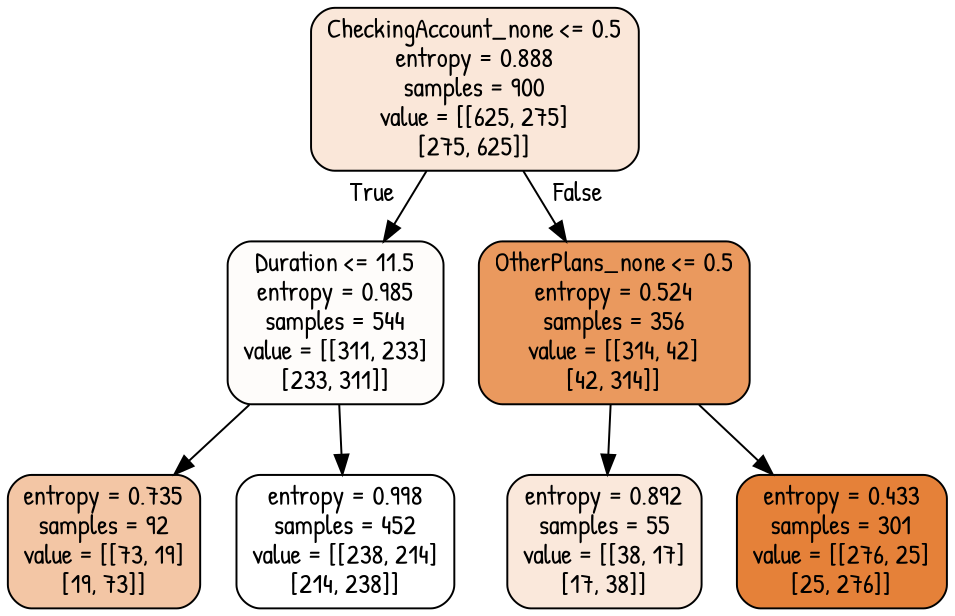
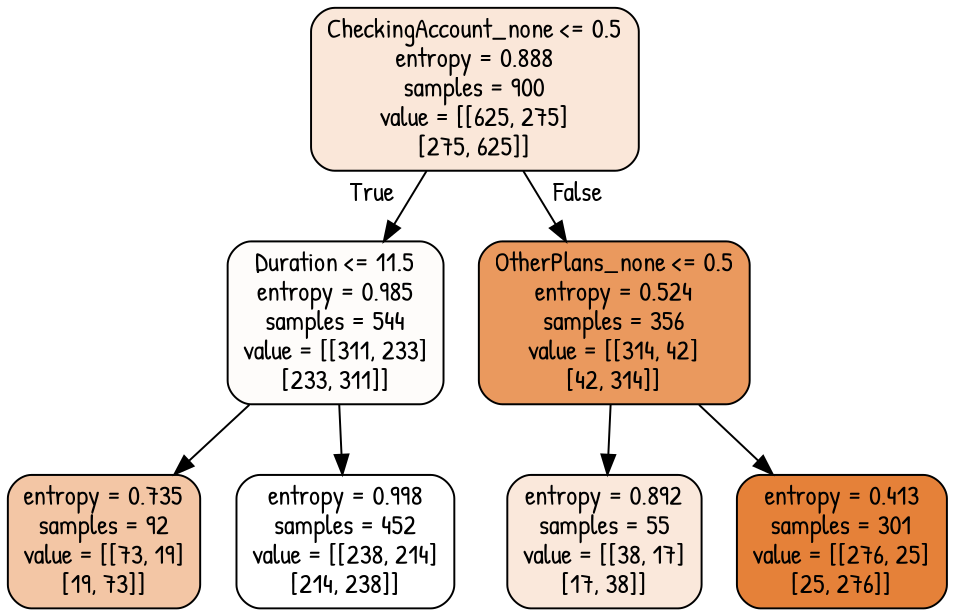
(842, 542) -> (842, 542)
